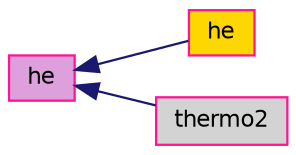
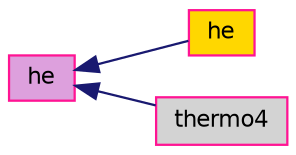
(222, 121) -> (222, 121)
